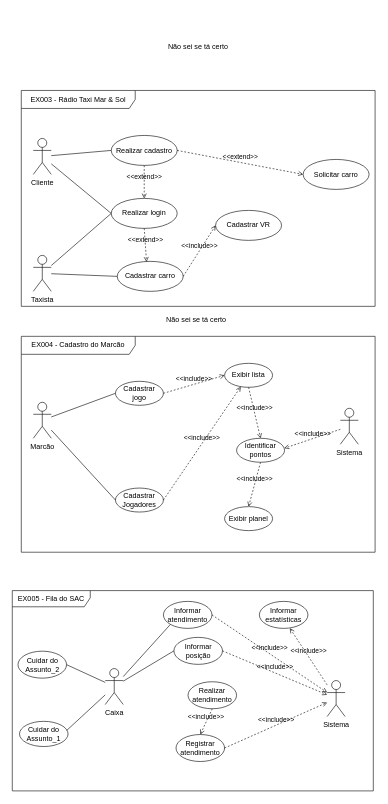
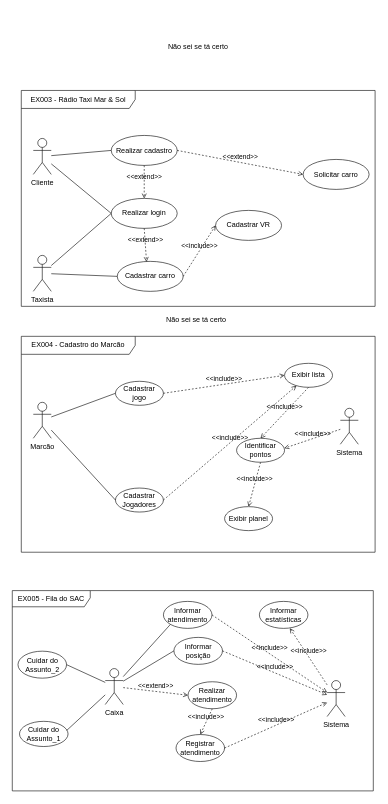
(249, 375) -> (309, 375)
none -> (155, 691)
